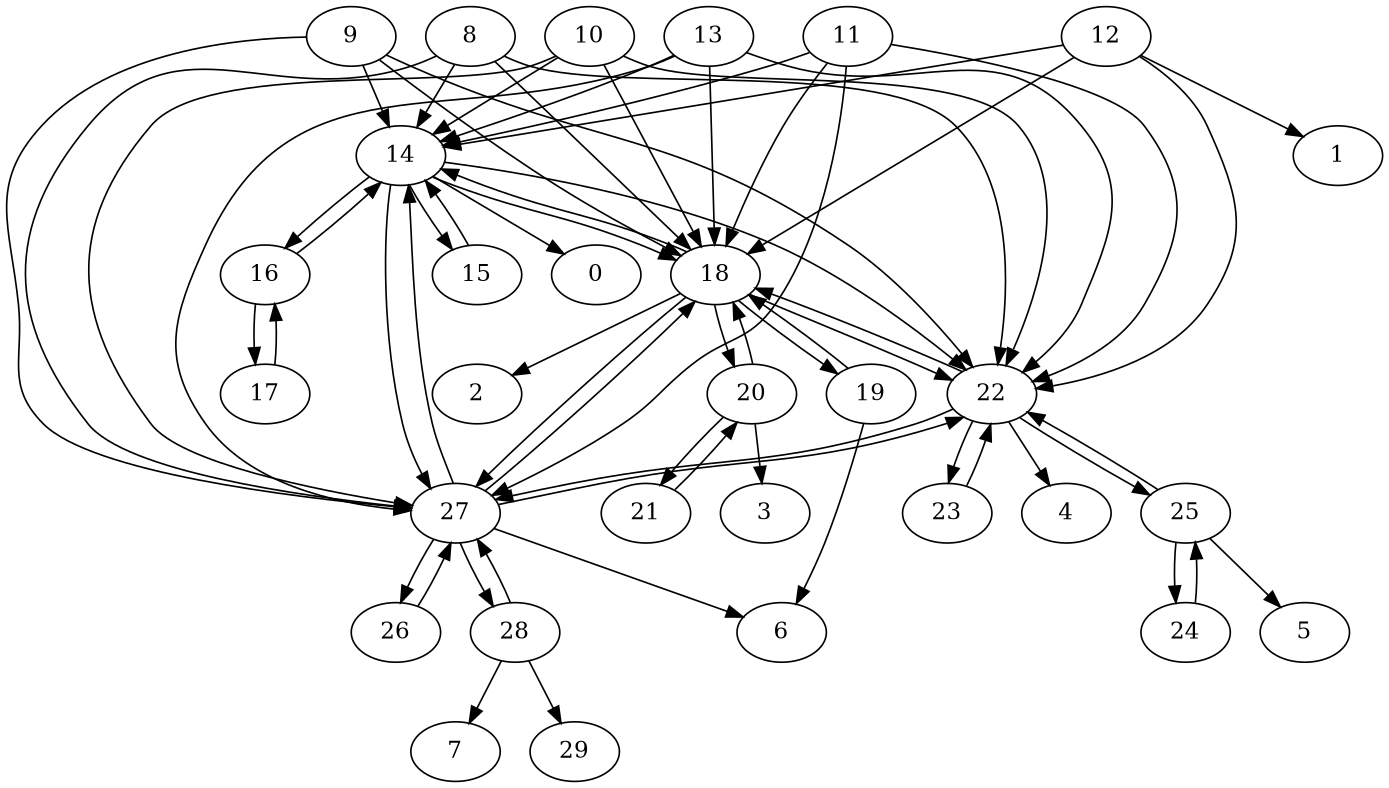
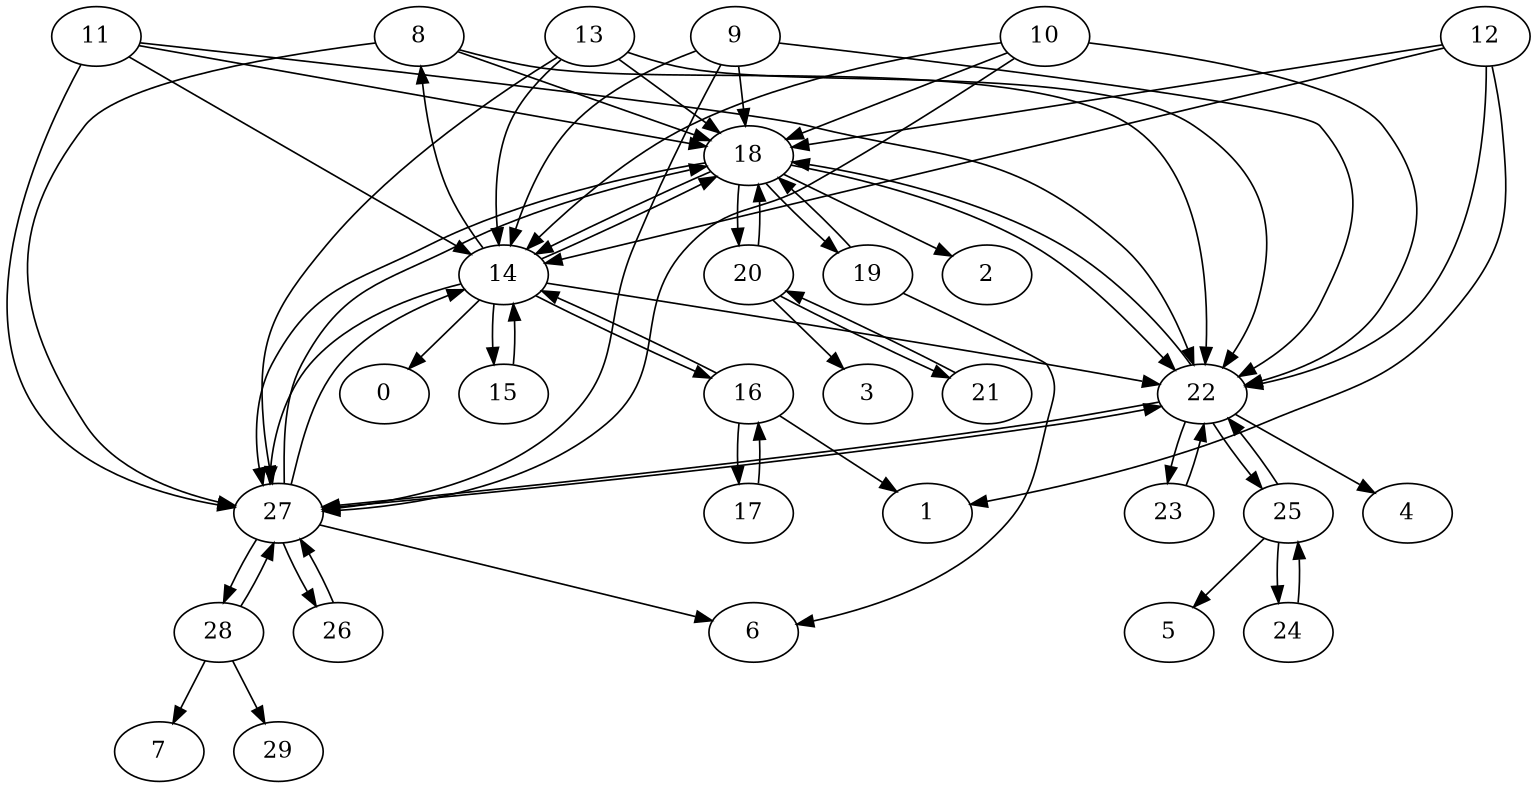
(440, 90) -> (440, 170)
none -> (818, 441)
